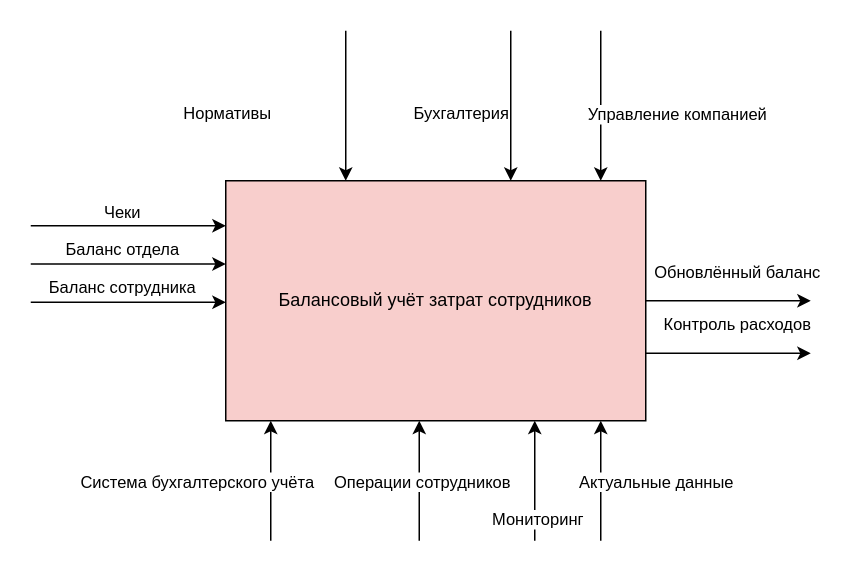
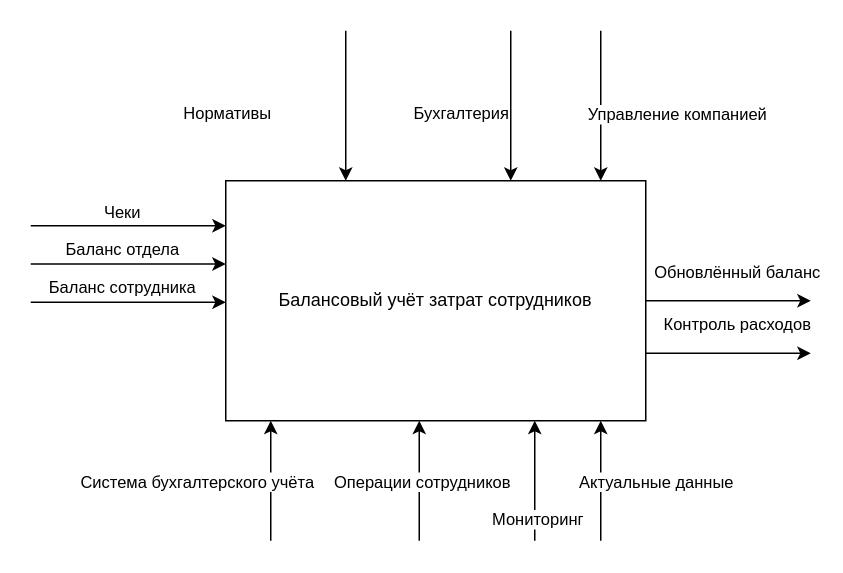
(436, 301) -> (436, 301)
